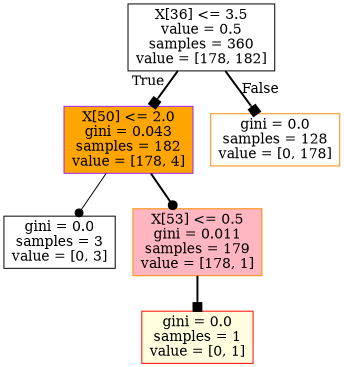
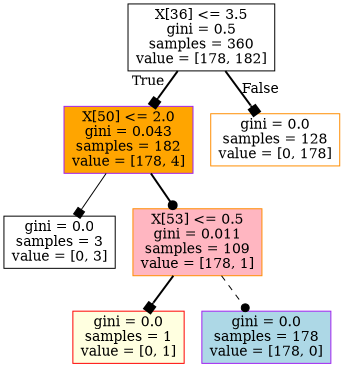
(201, 37) -> (201, 37)
(94, 191) -> (94, 191)
(197, 242) -> (197, 242)
none -> (266, 337)
